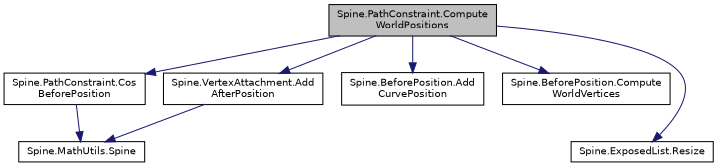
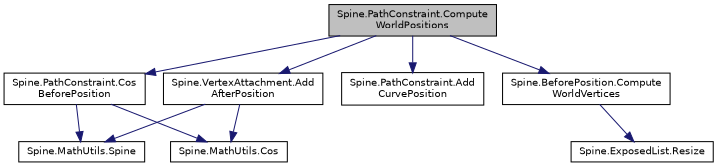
(626, 46) -> (613, 119)
(413, 89) -> (413, 89)
none -> (229, 152)
